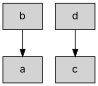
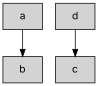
(23, 39) -> (23, 39)
